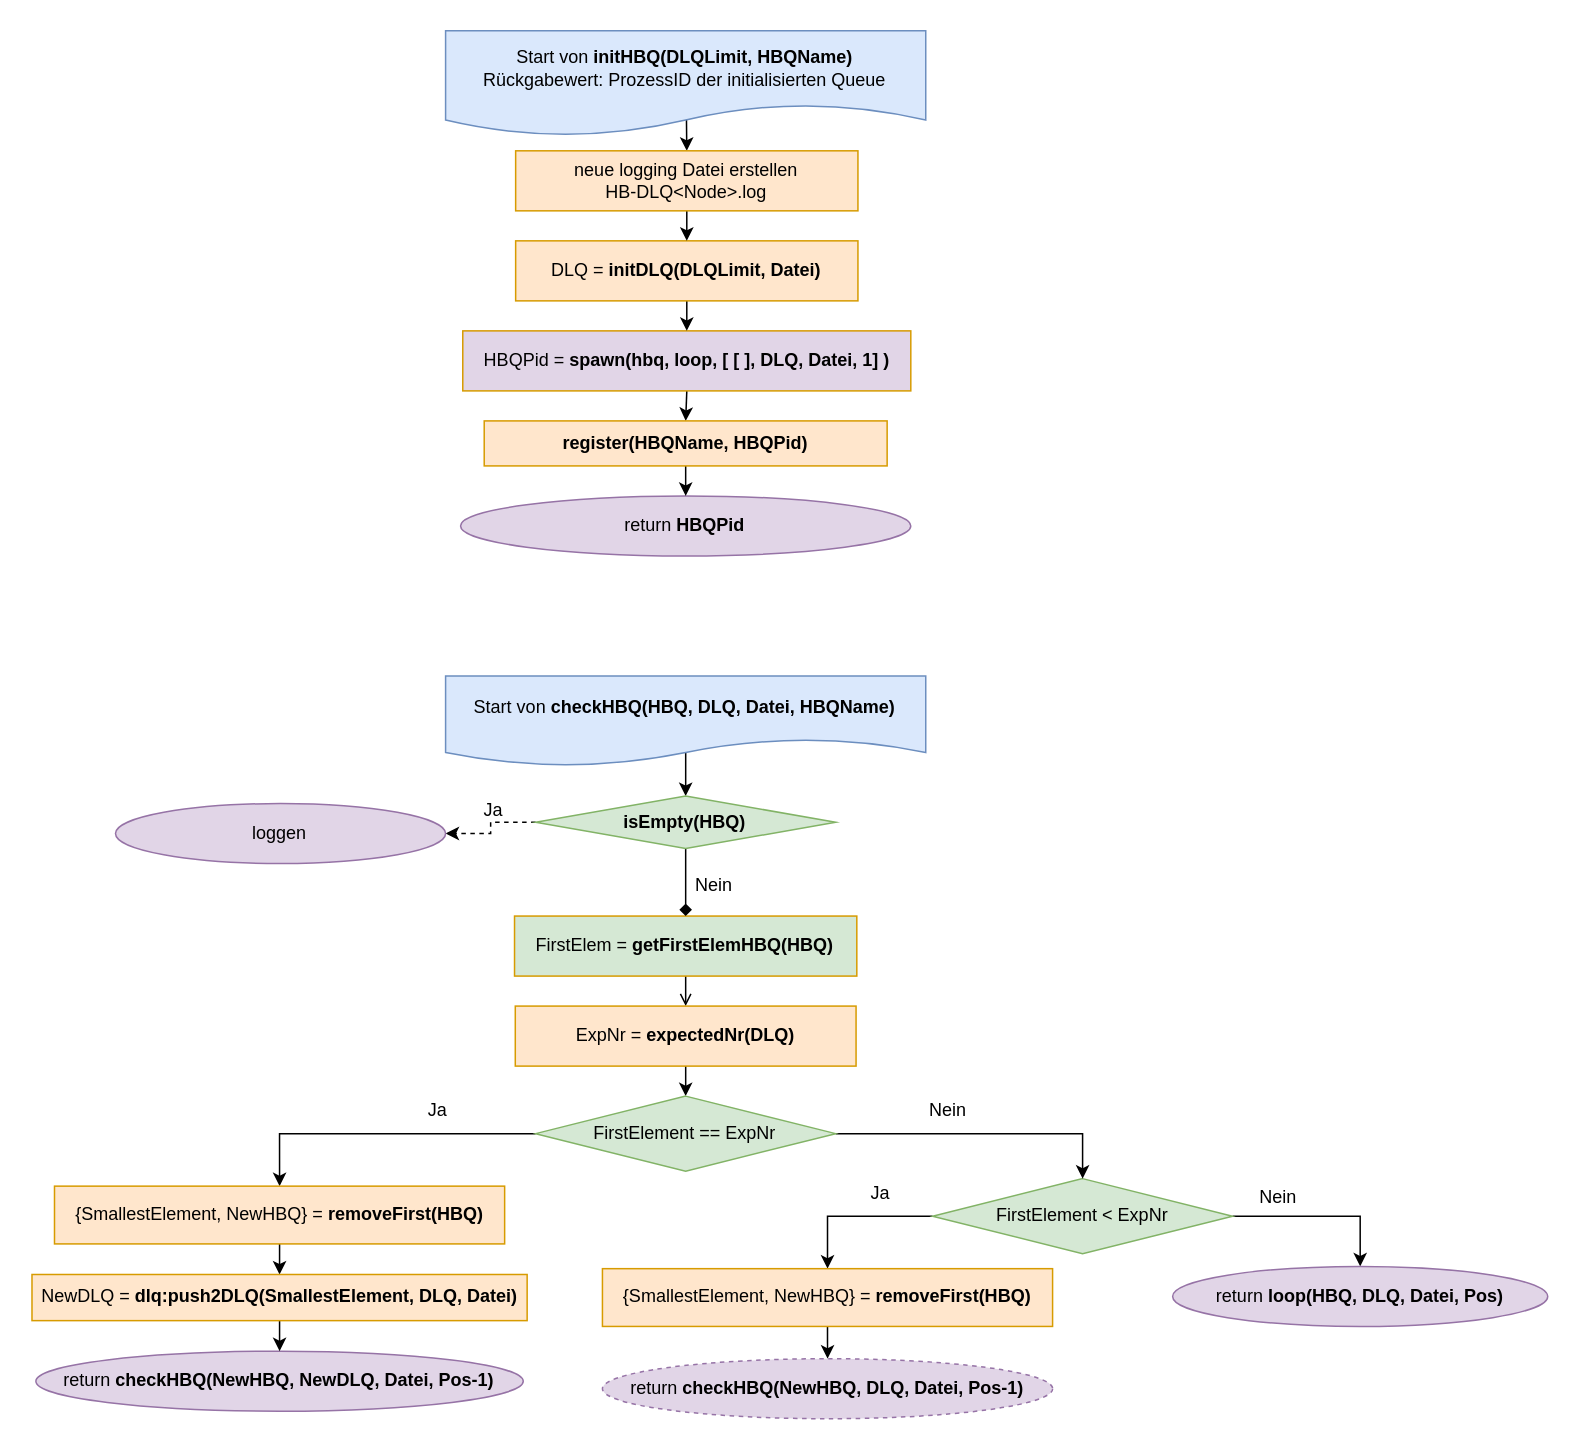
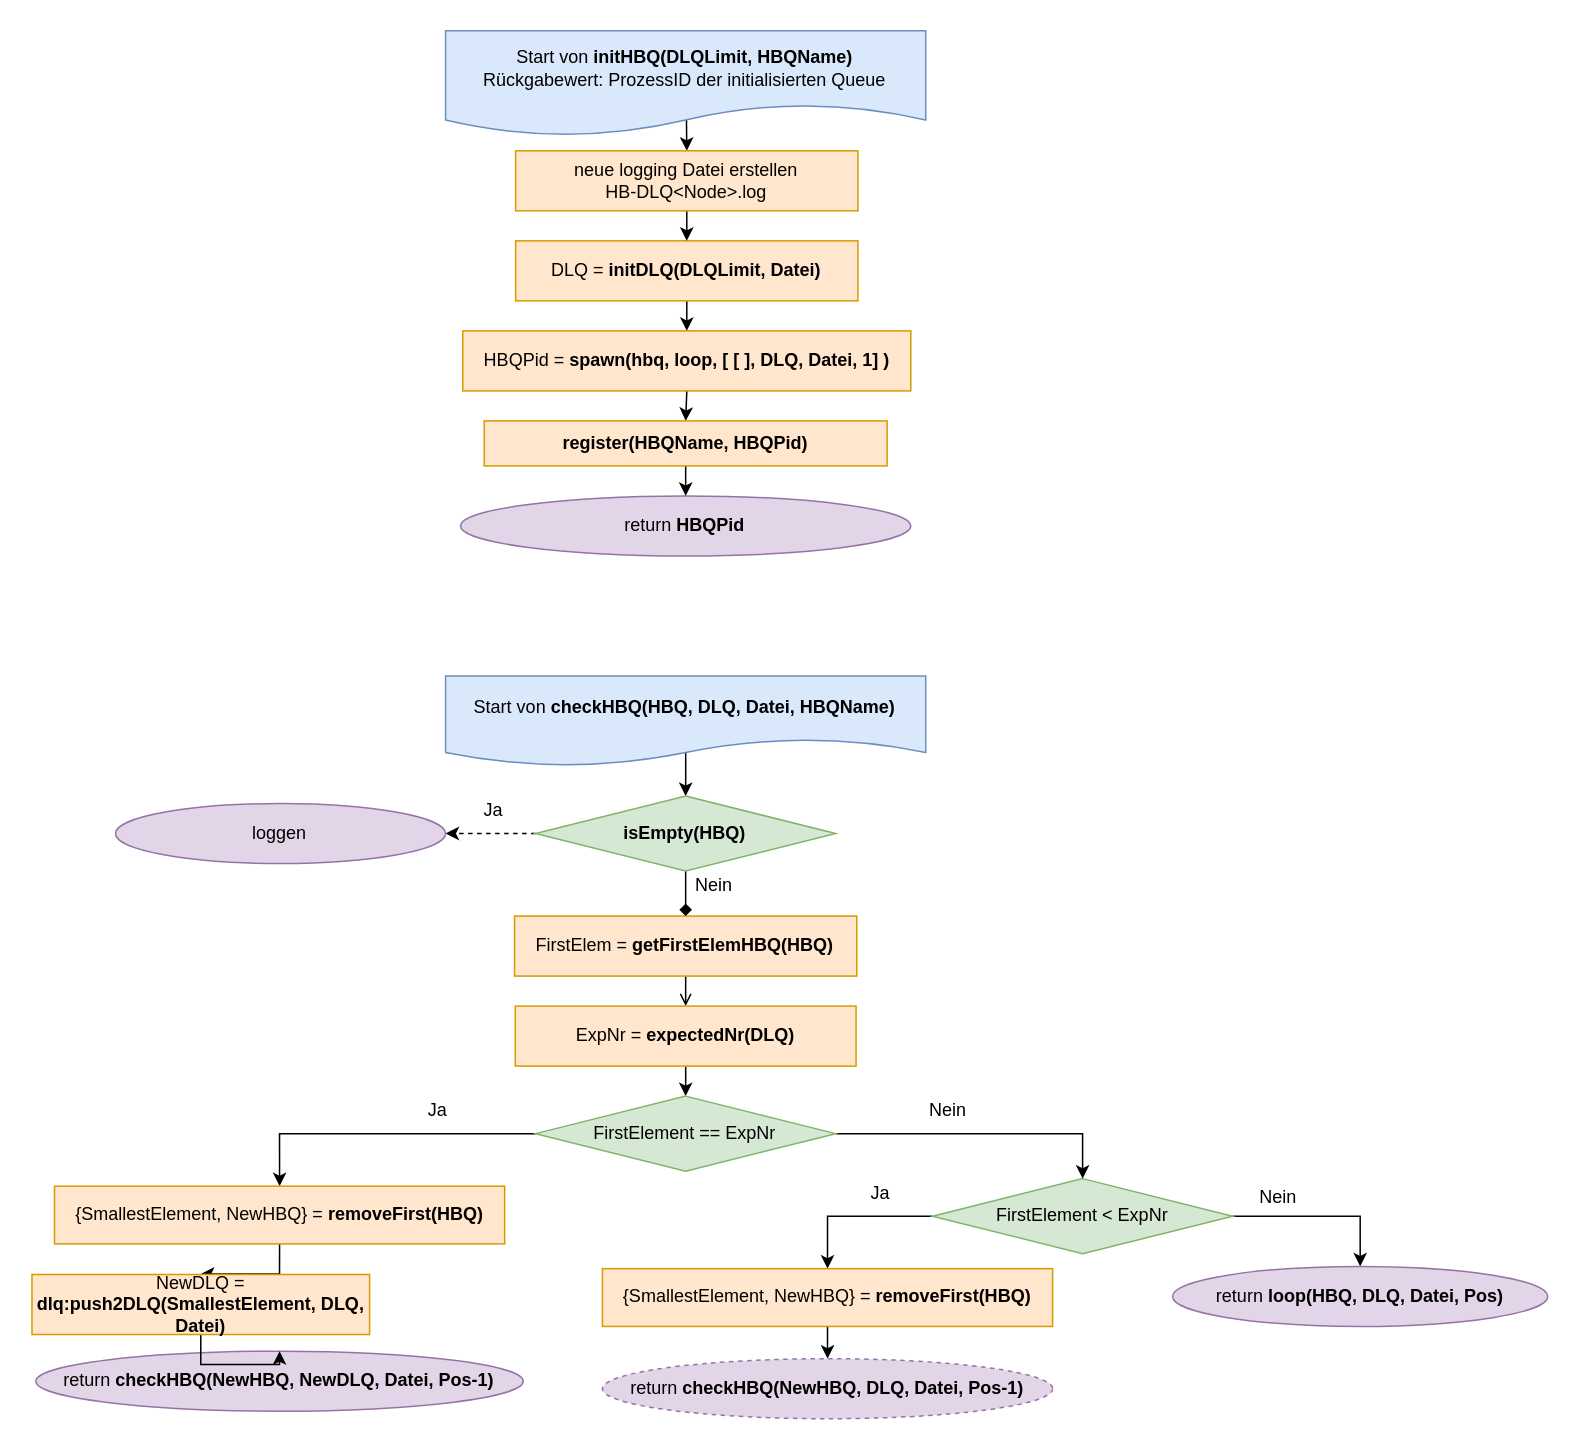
(687, 361) -> (687, 361)
(685, 822) -> (685, 833)
(685, 946) -> (685, 946)
(279, 1297) -> (201, 1304)
